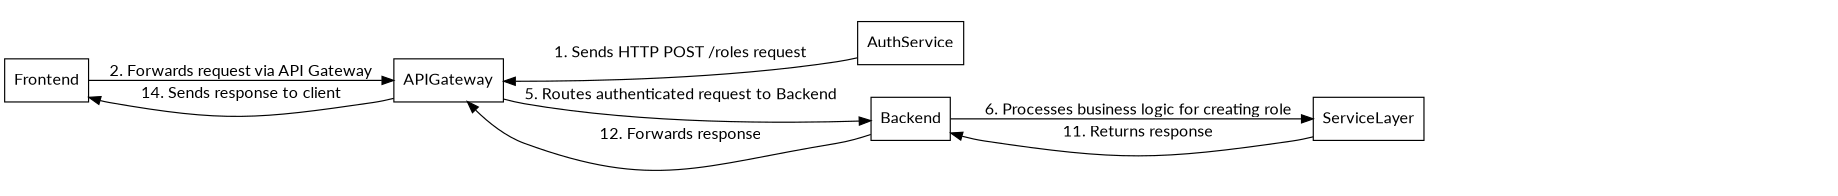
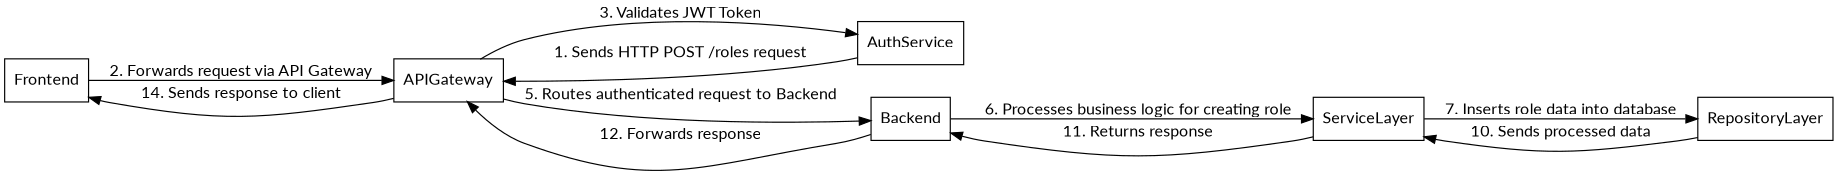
none -> (660, 22)
none -> (1765, 119)
